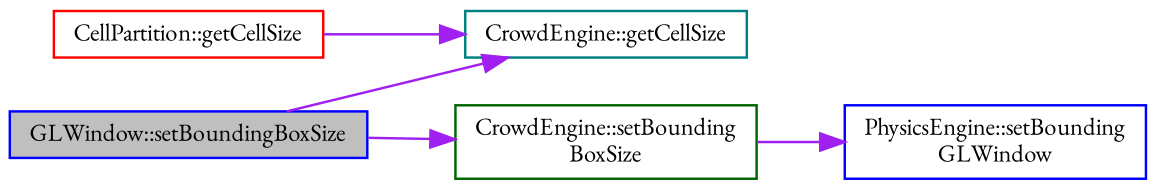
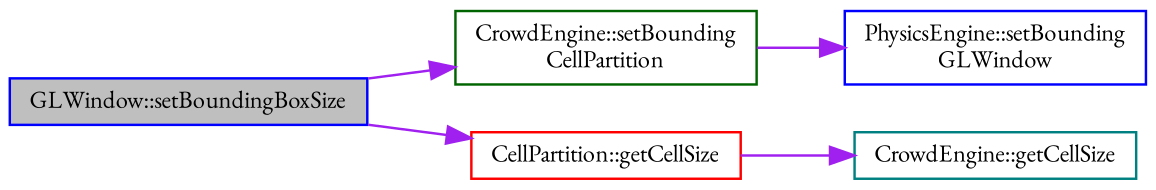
(385, 87) -> (407, 130)
(606, 142) -> (606, 48)
